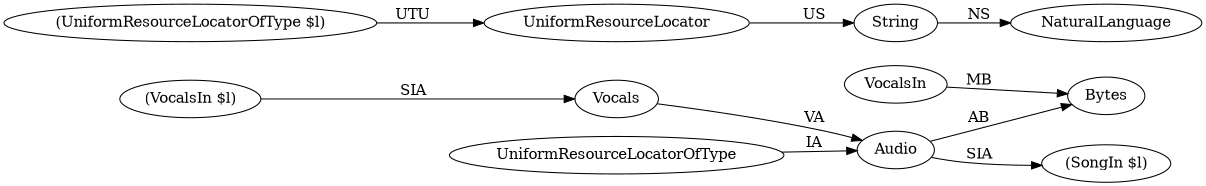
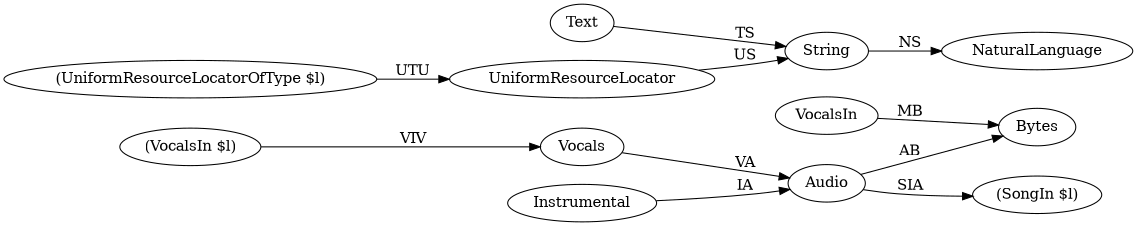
none -> (582, 23)
(413, 91) -> (413, 139)
(617, 155) -> (582, 203)
